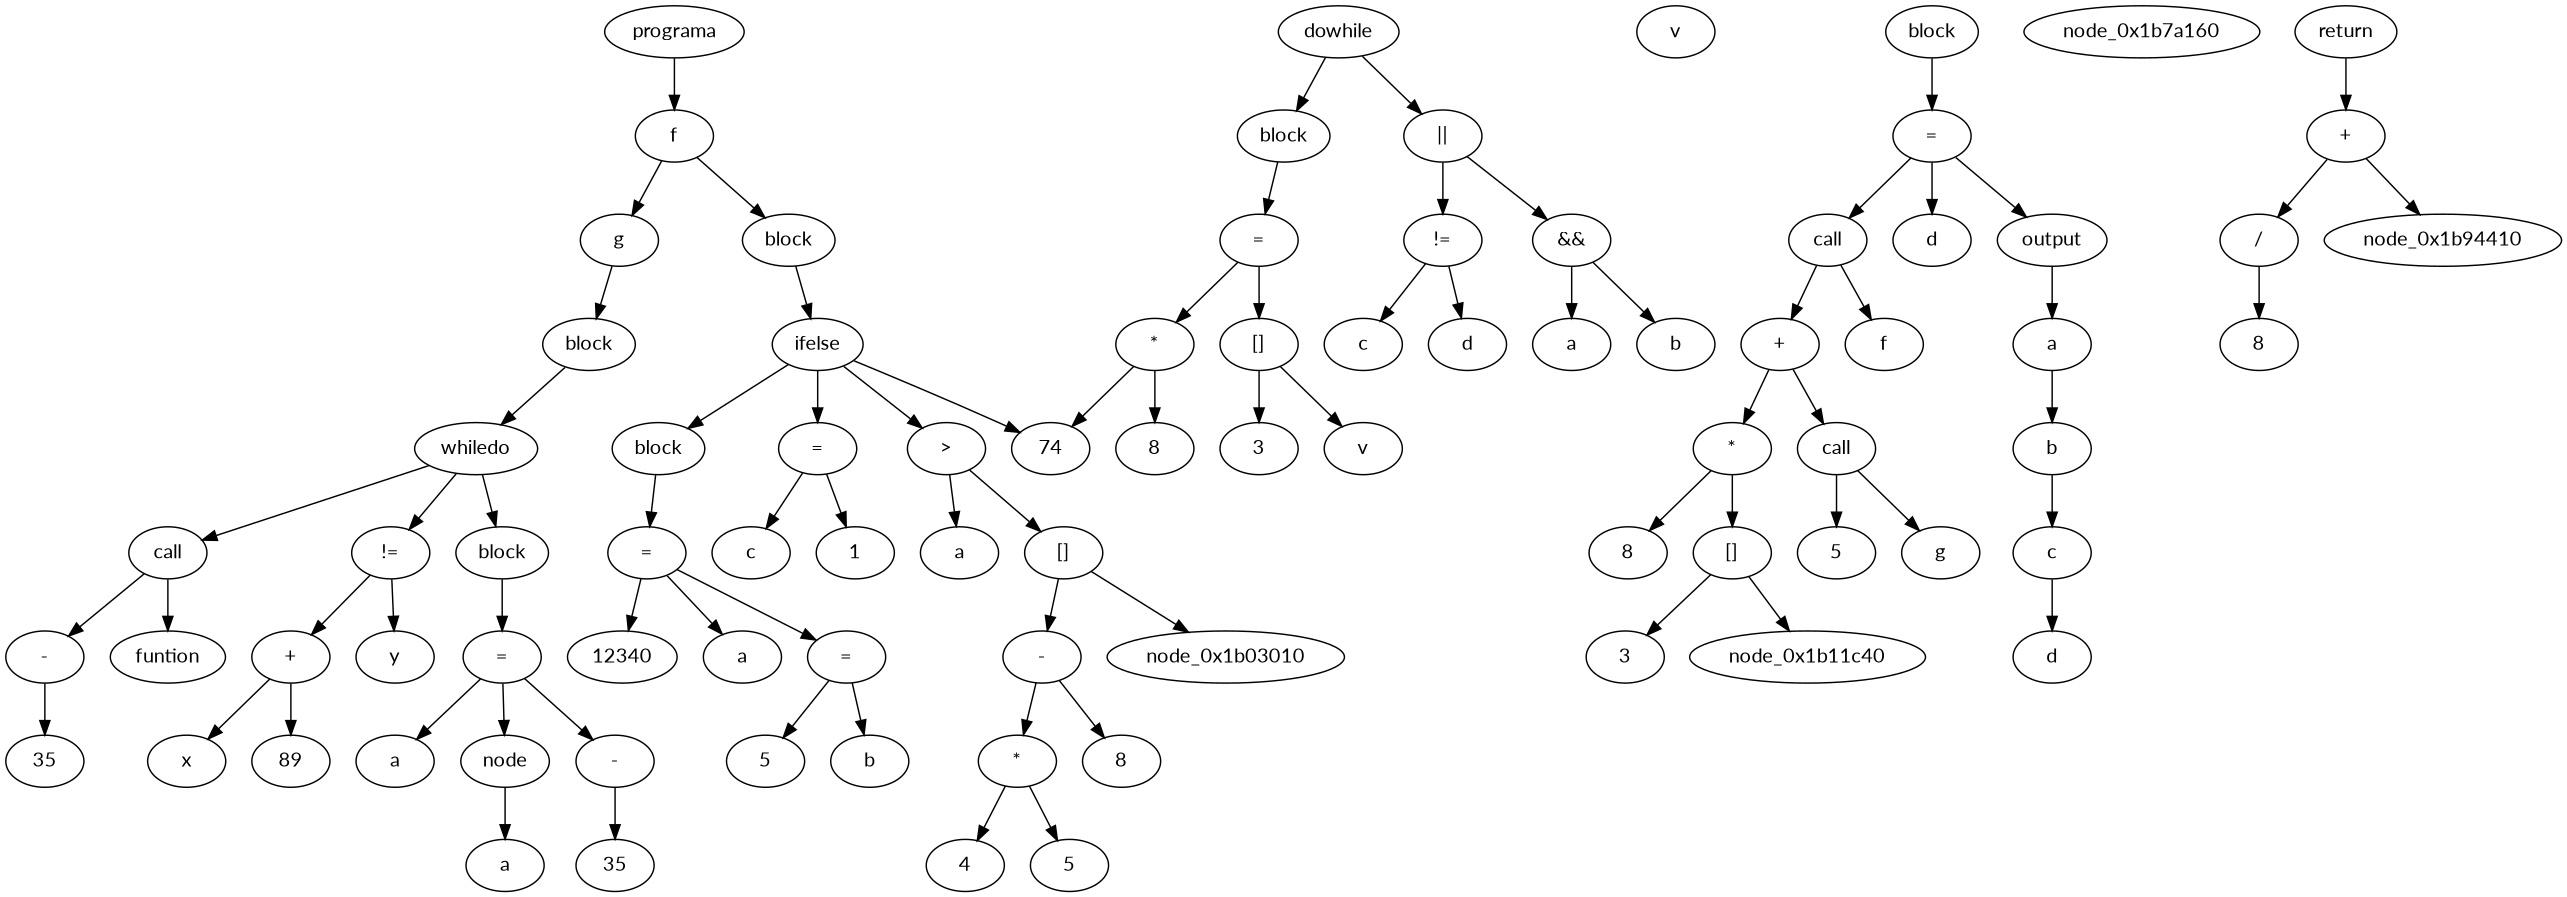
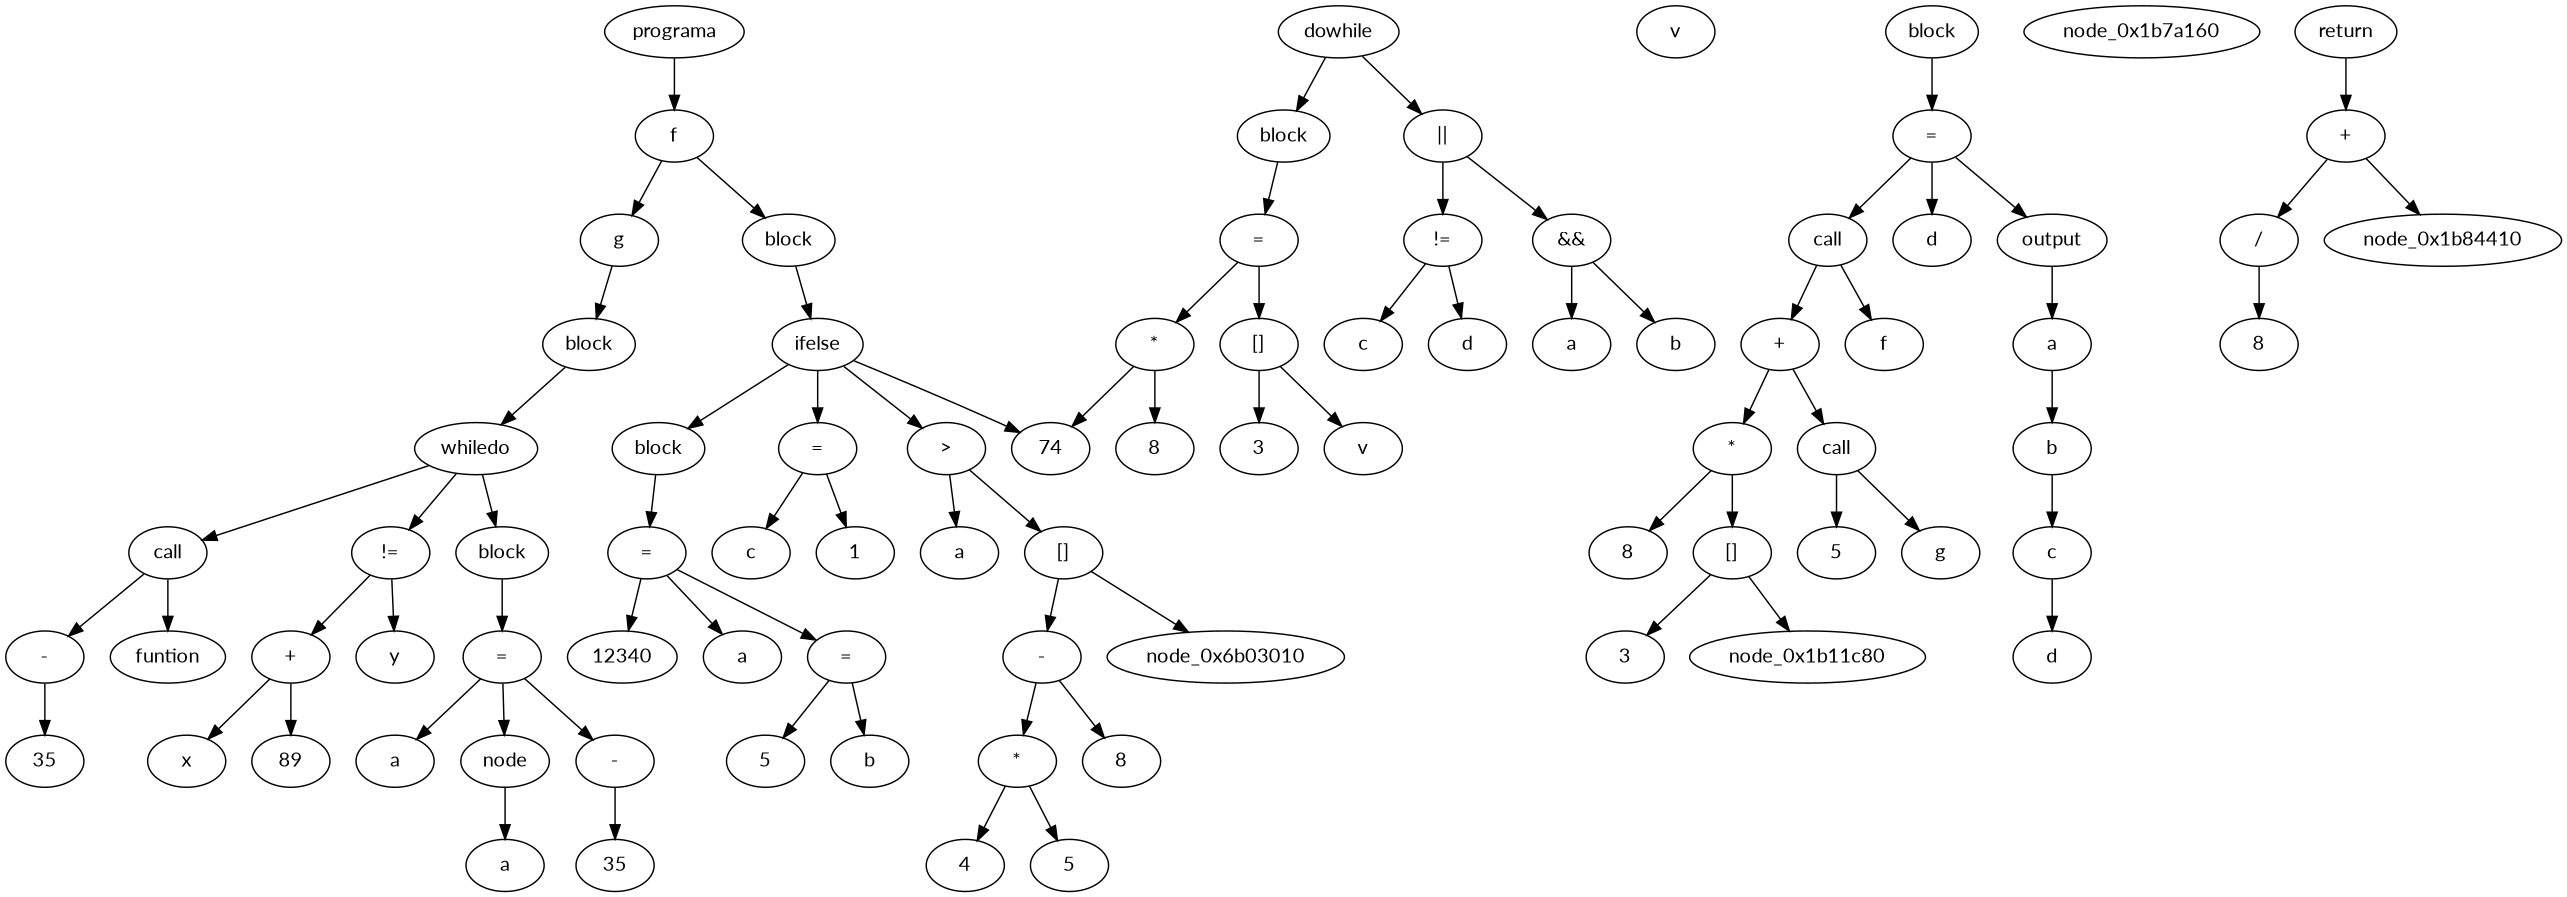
(2443, 240) -> (2443, 240)
(1226, 657) -> (1226, 657)
(1808, 657) -> (1808, 657)
